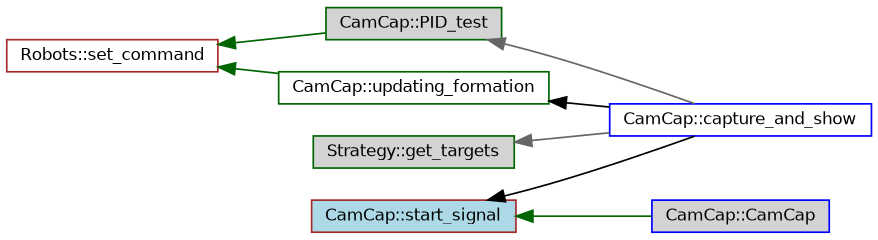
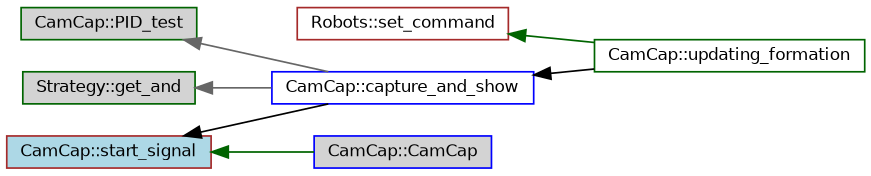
(281, 38) -> none
(588, 105) -> (572, 71)
(414, 152) -> (109, 88)
